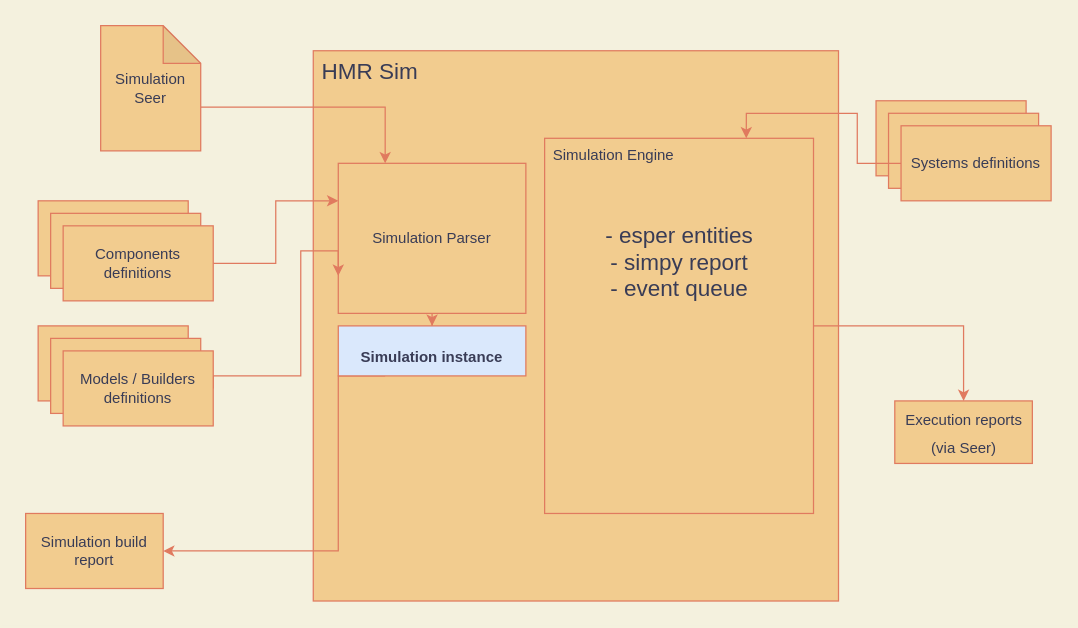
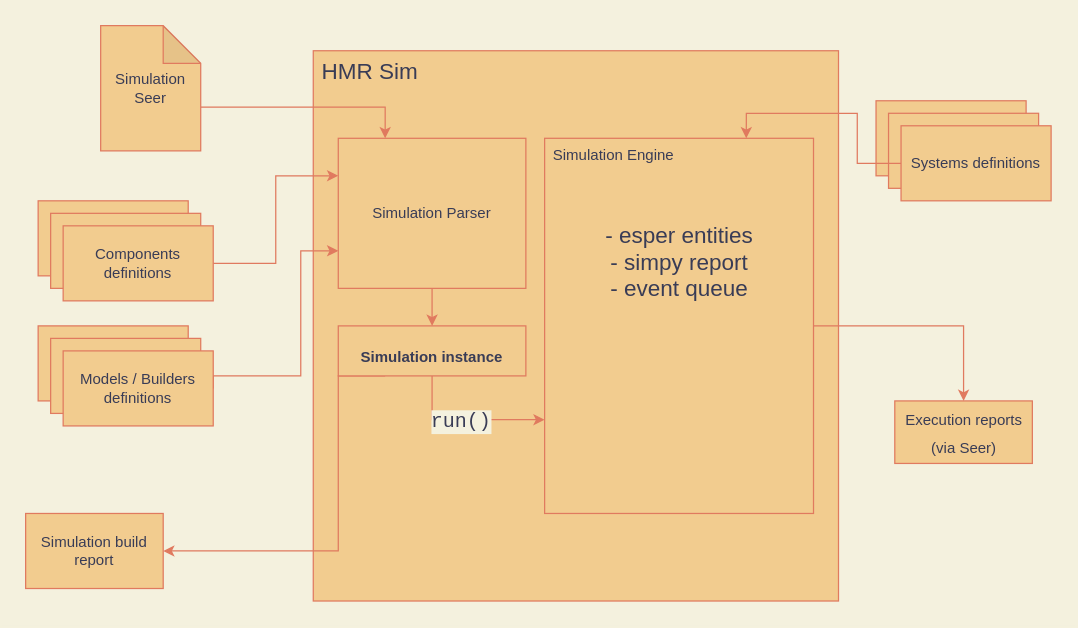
(432, 238) -> (432, 213)
(432, 351) -> (432, 351)
none -> (450, 419)
